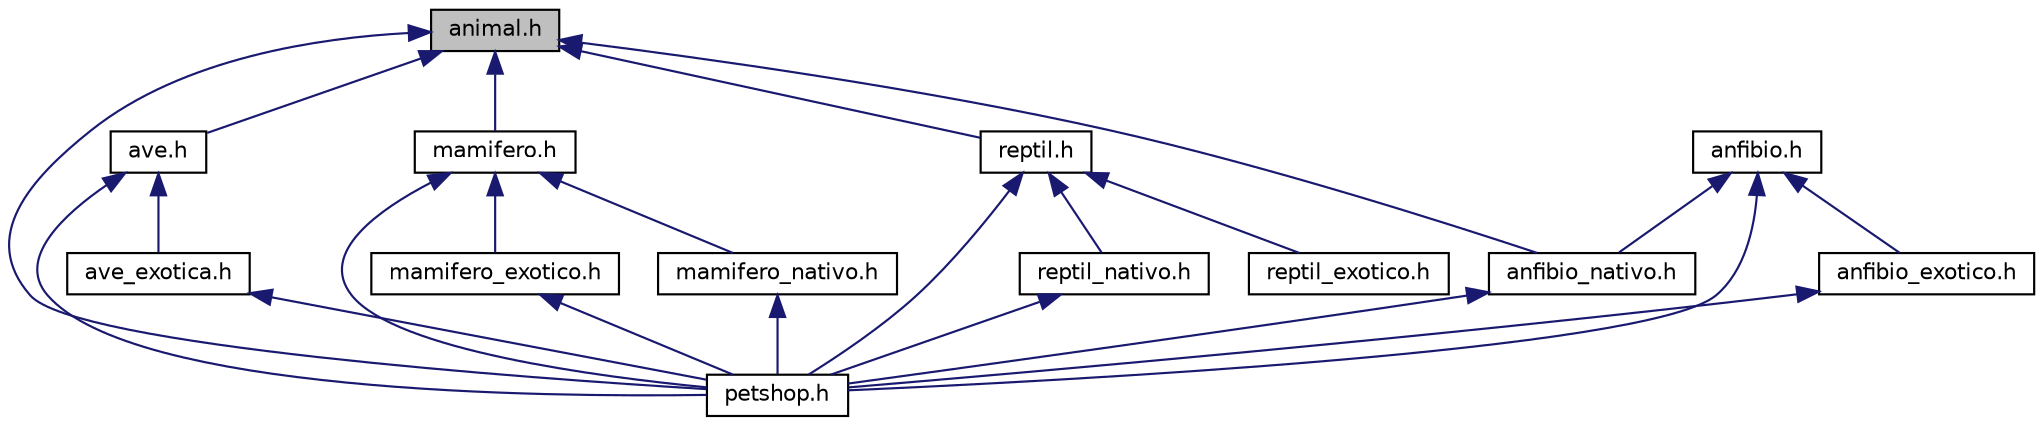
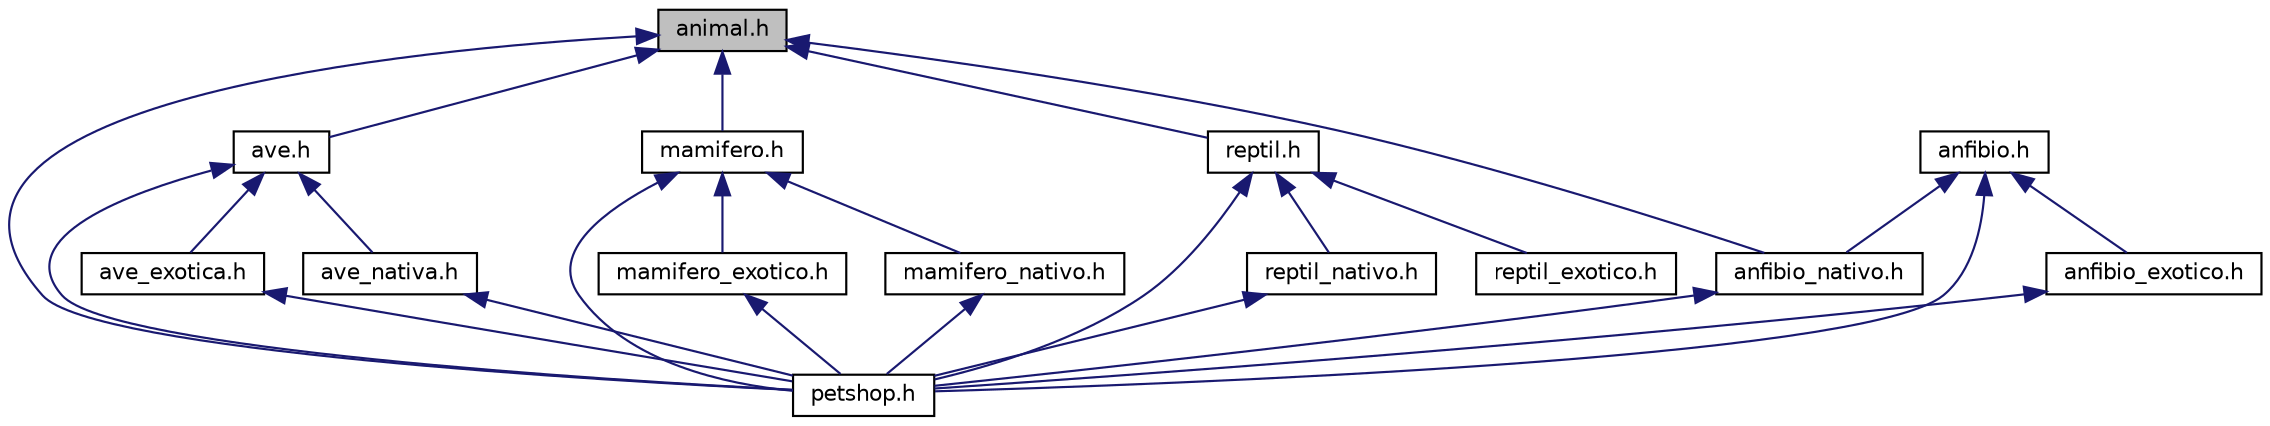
none -> (390, 274)
